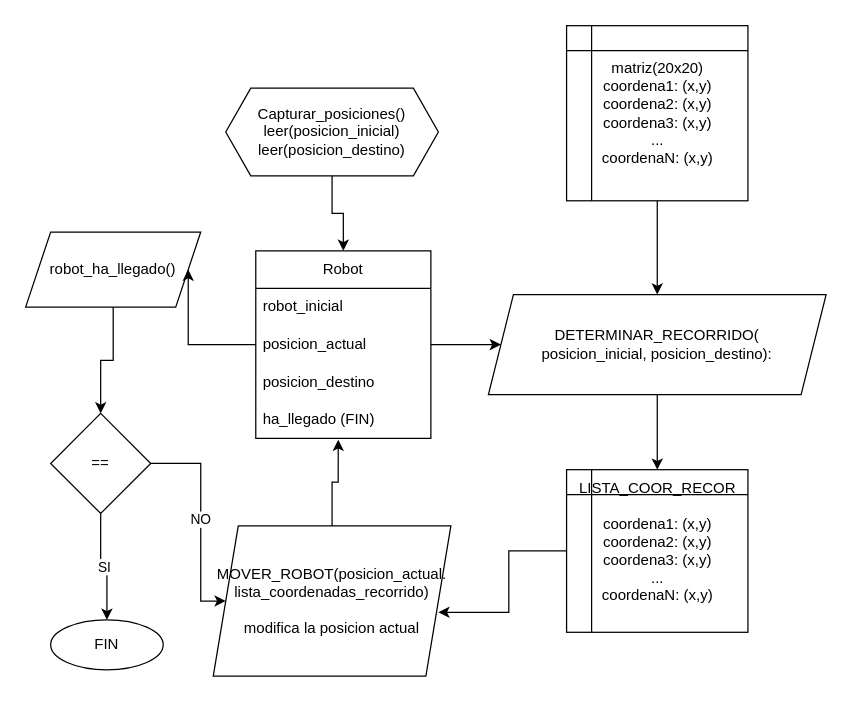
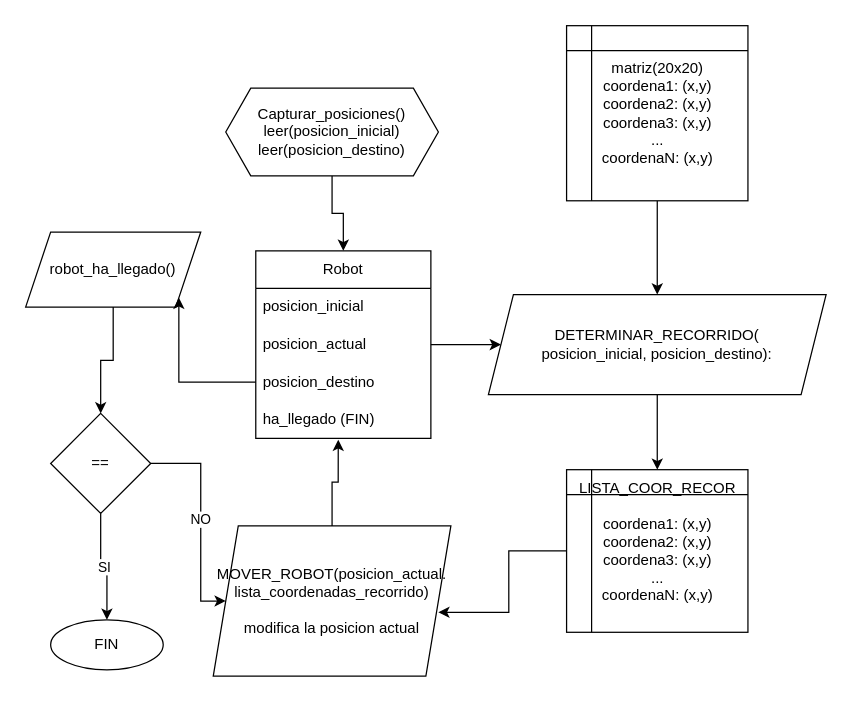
(310, 307) -> (319, 307)
(188, 343) -> none
none -> (179, 381)
